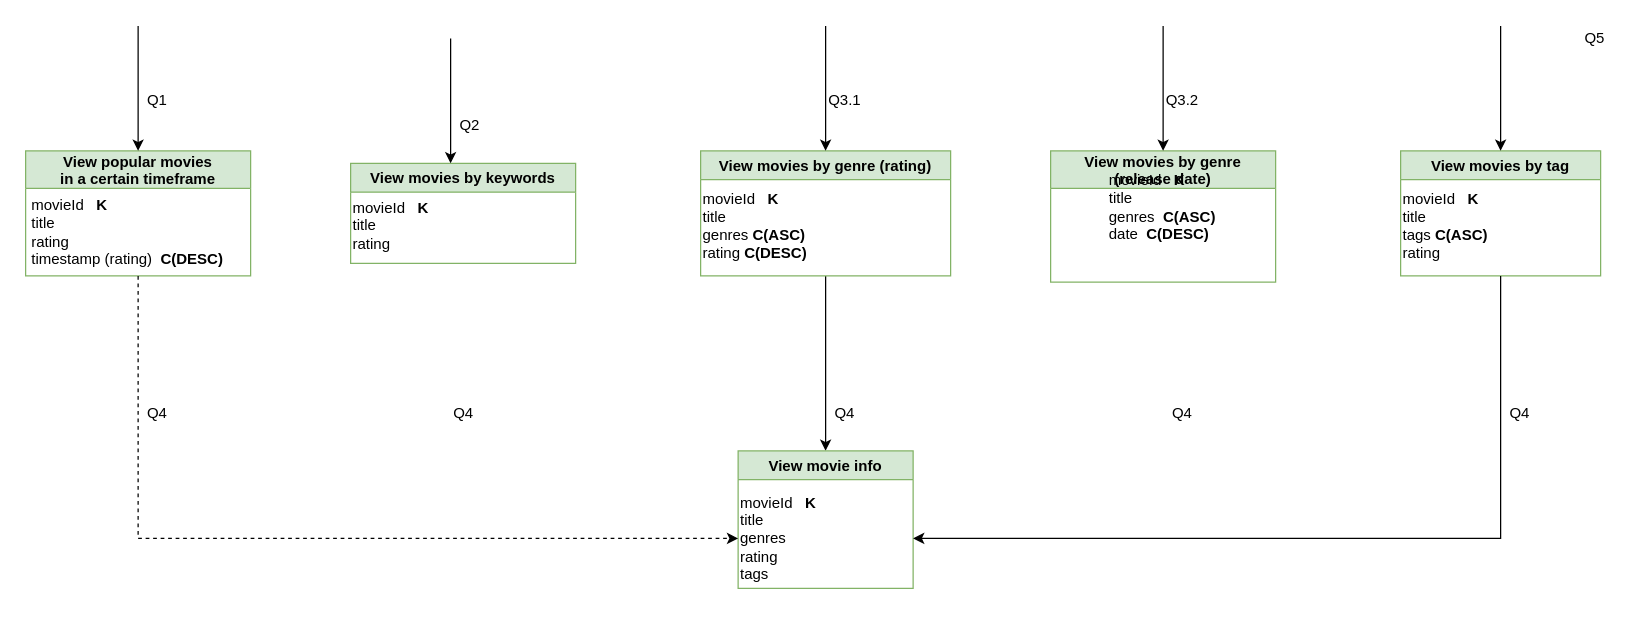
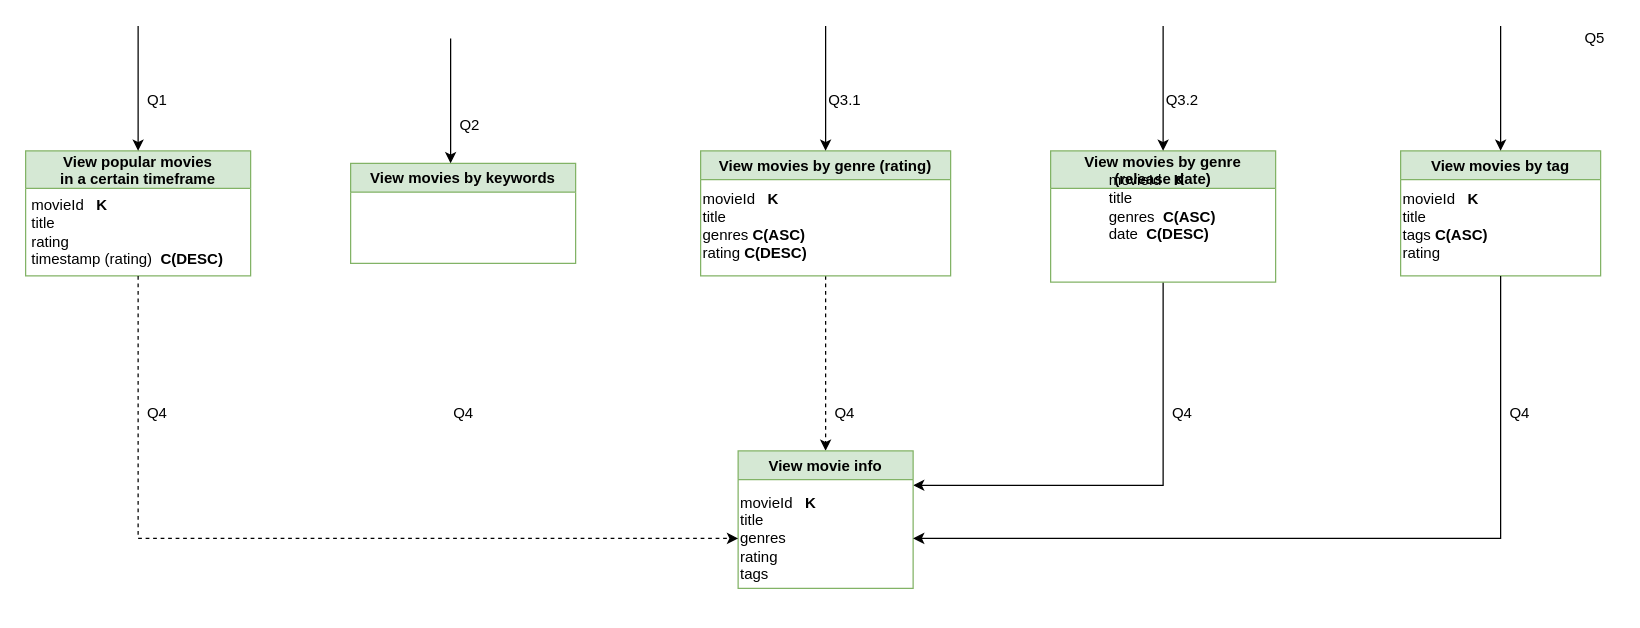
(394, 226) -> none
(826, 360) -> (826, 360)
none -> (1143, 485)
